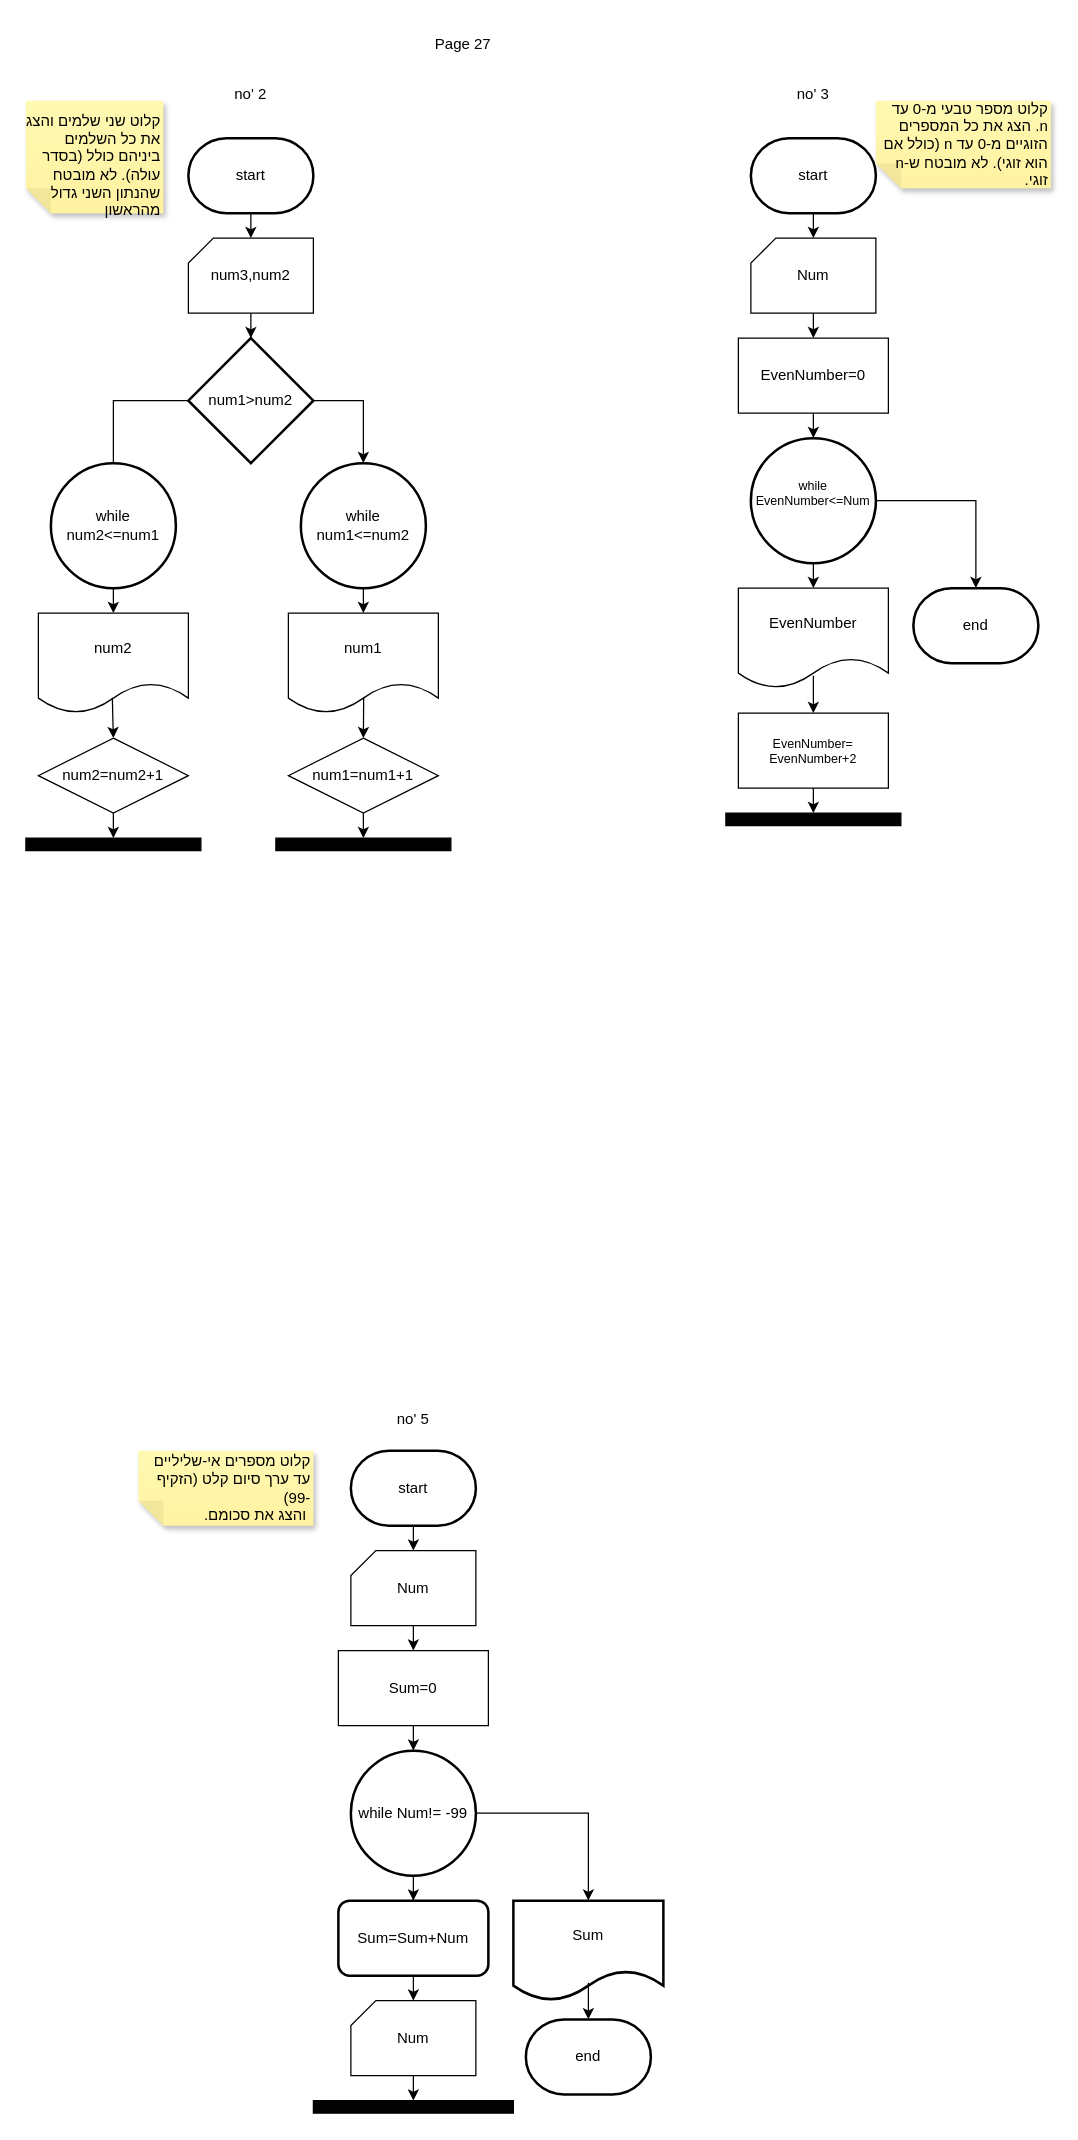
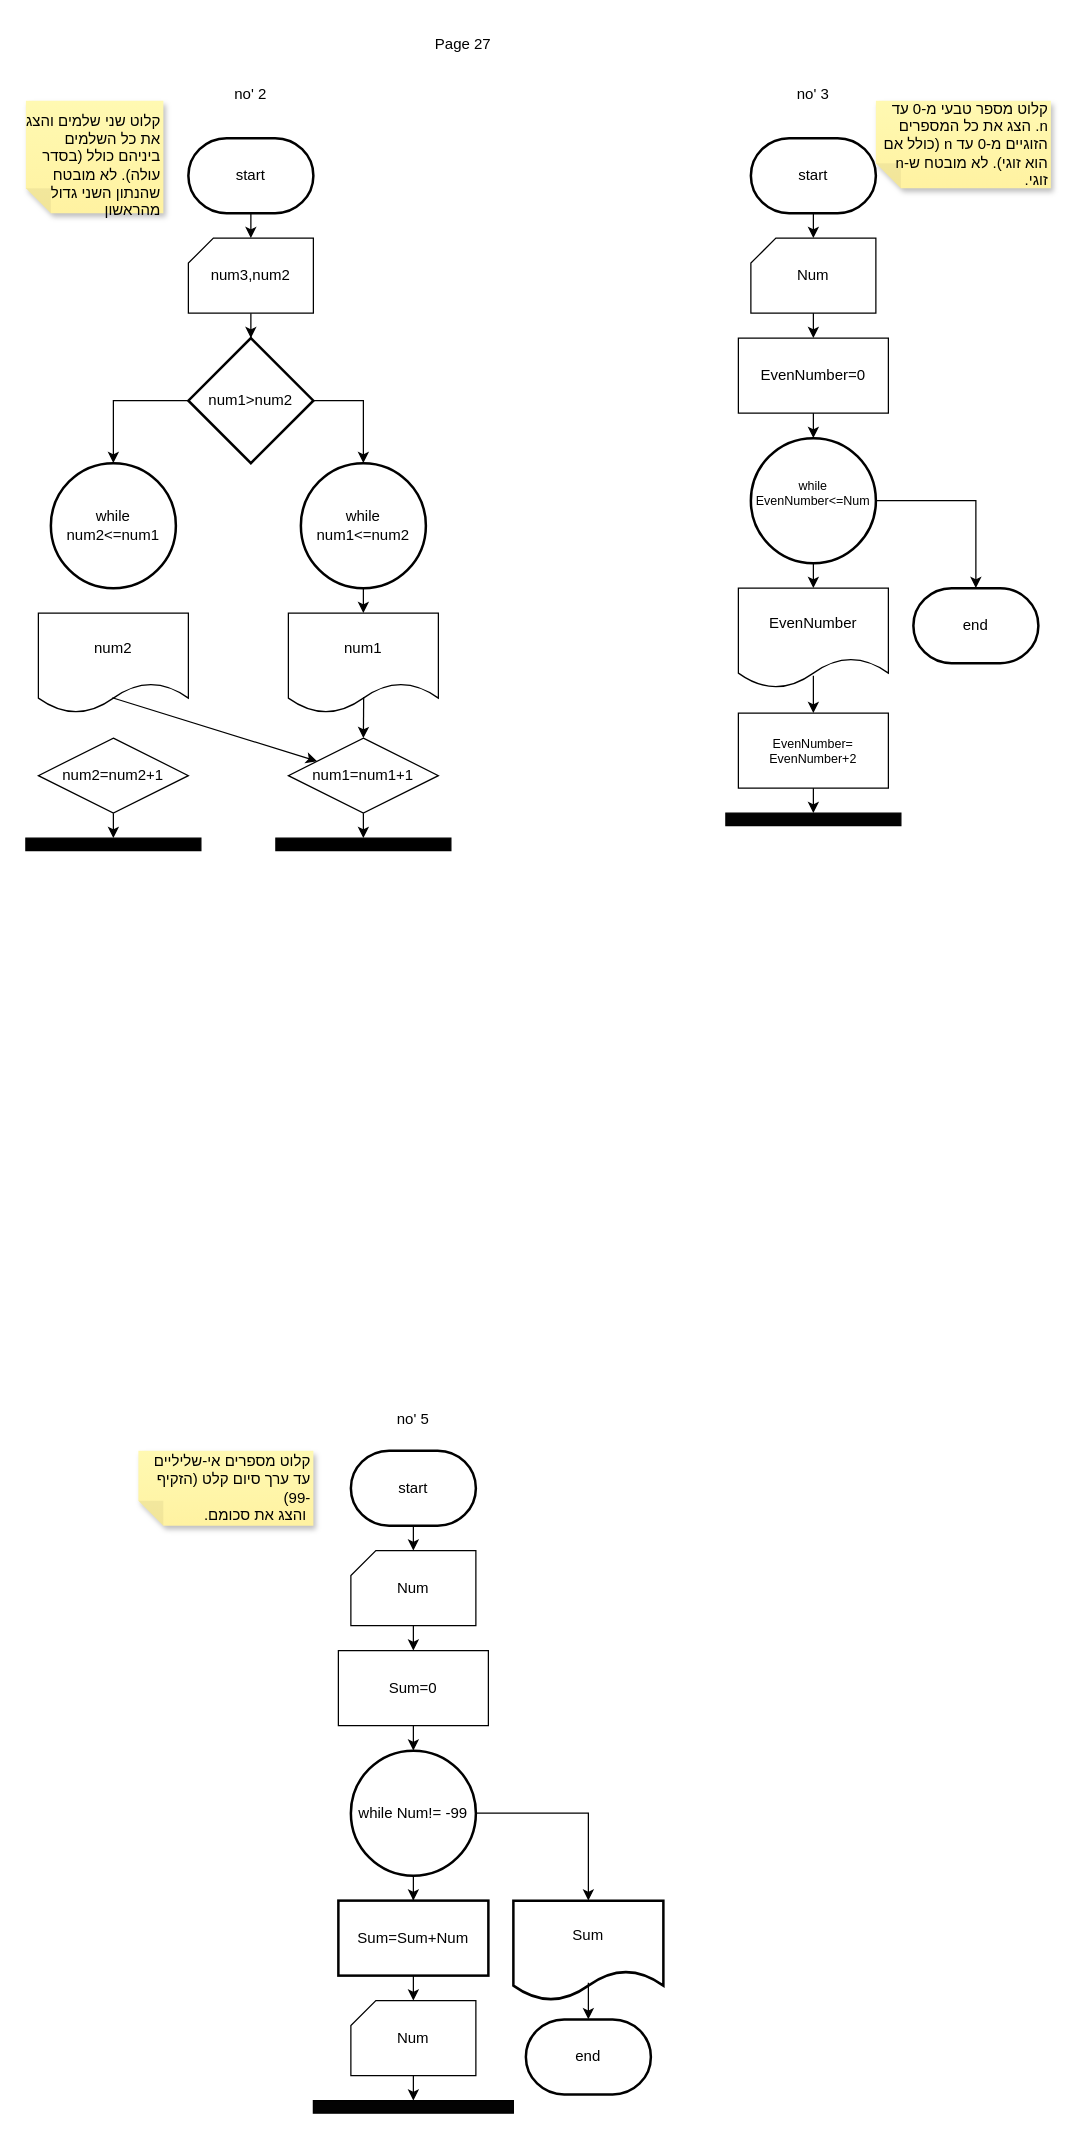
(113, 456) -> (113, 453)
(113, 596) -> none
(112, 714) -> (211, 728)
(413, 1938) -> (413, 1938)
